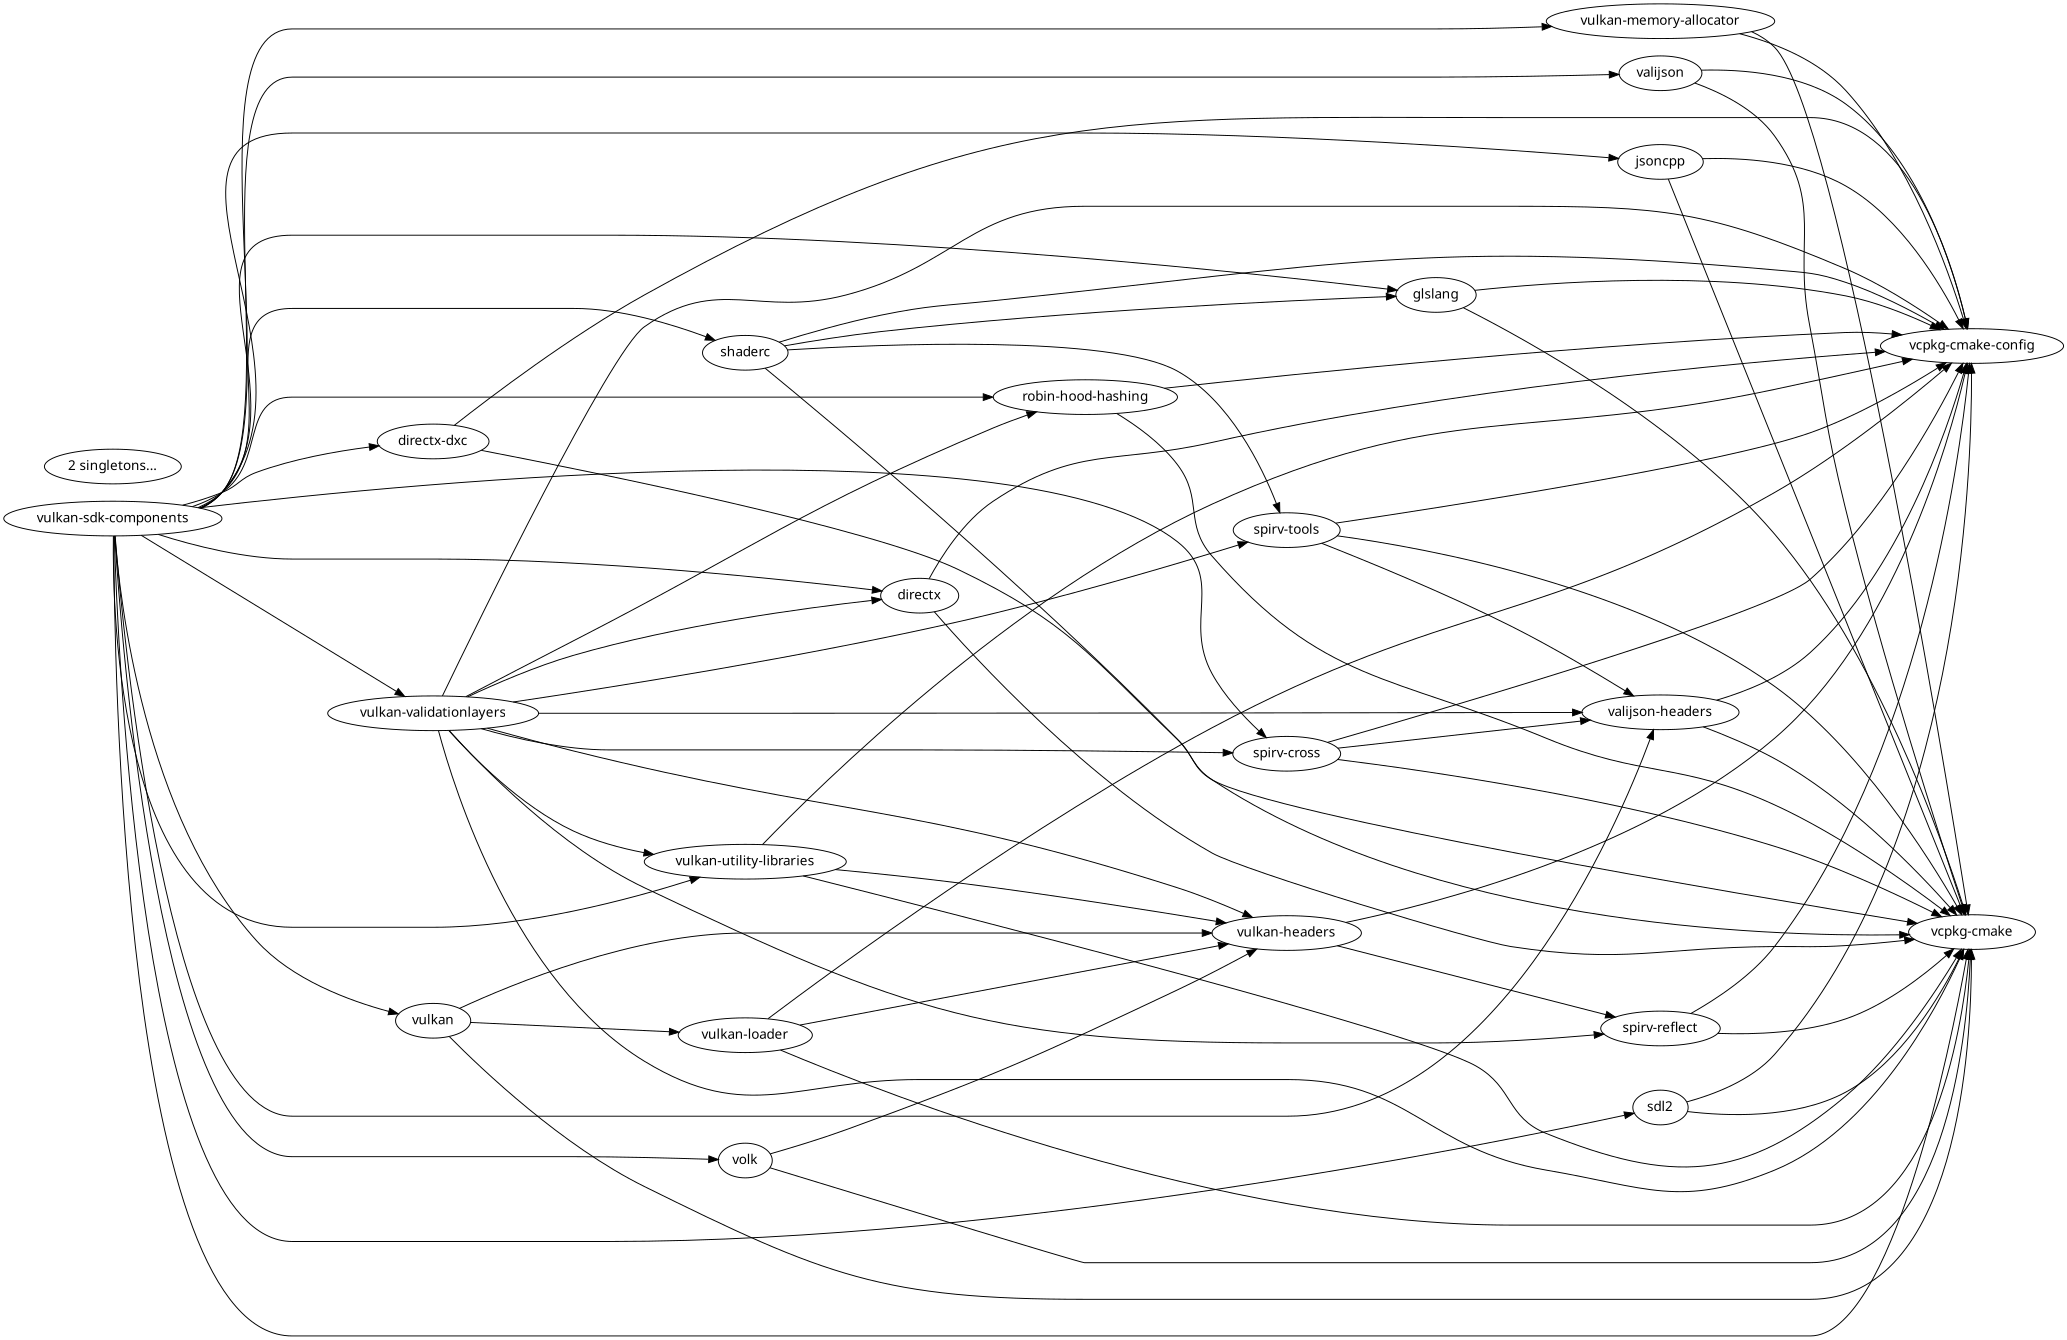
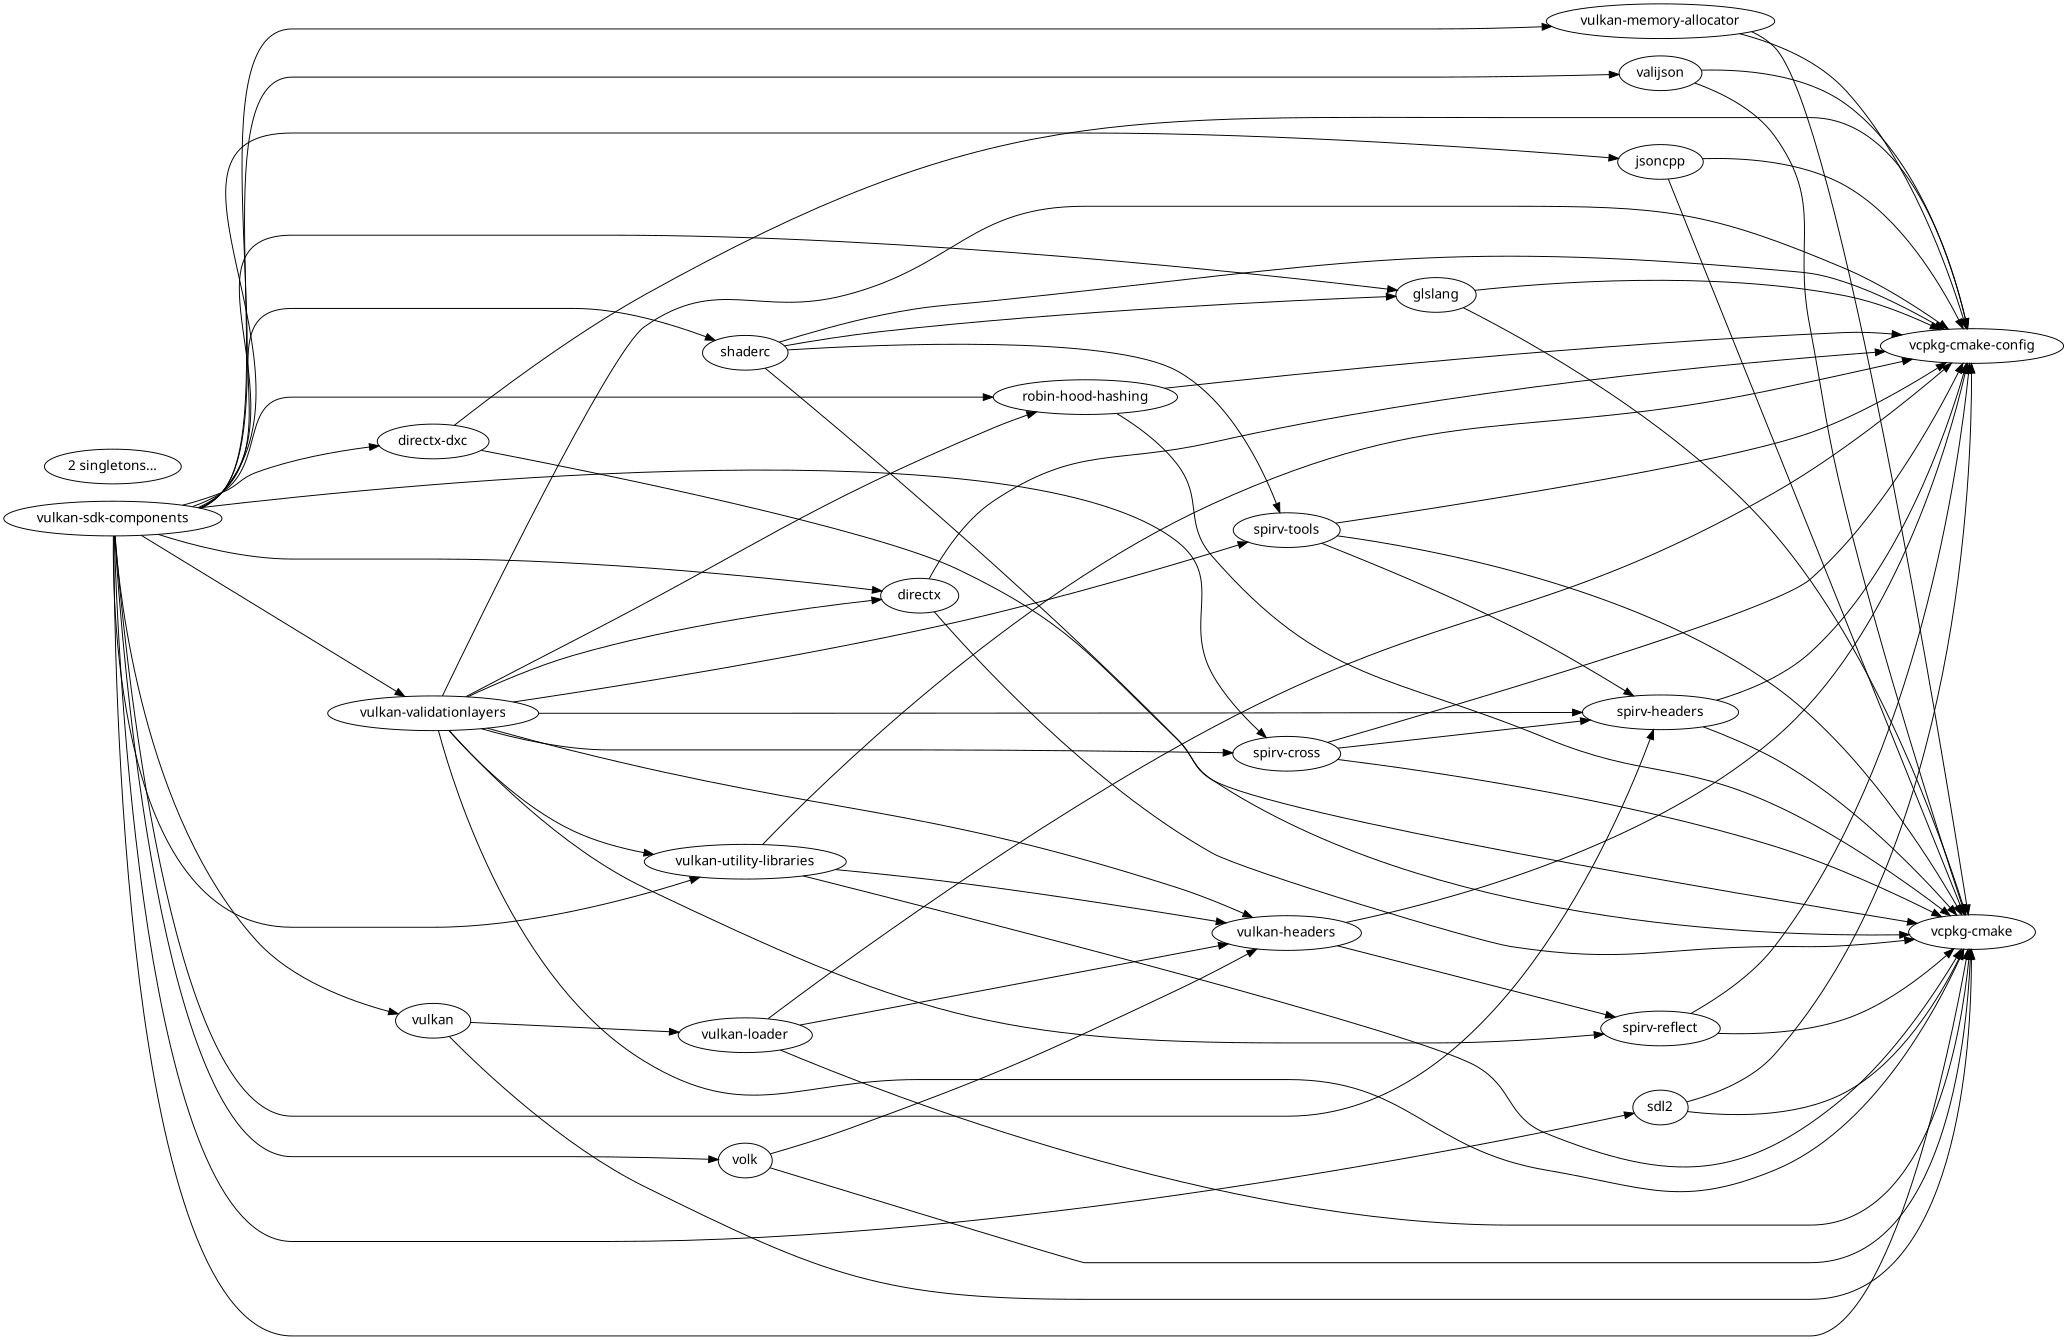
(1660, 712) -> (1660, 712)
(825, 933) -> none
